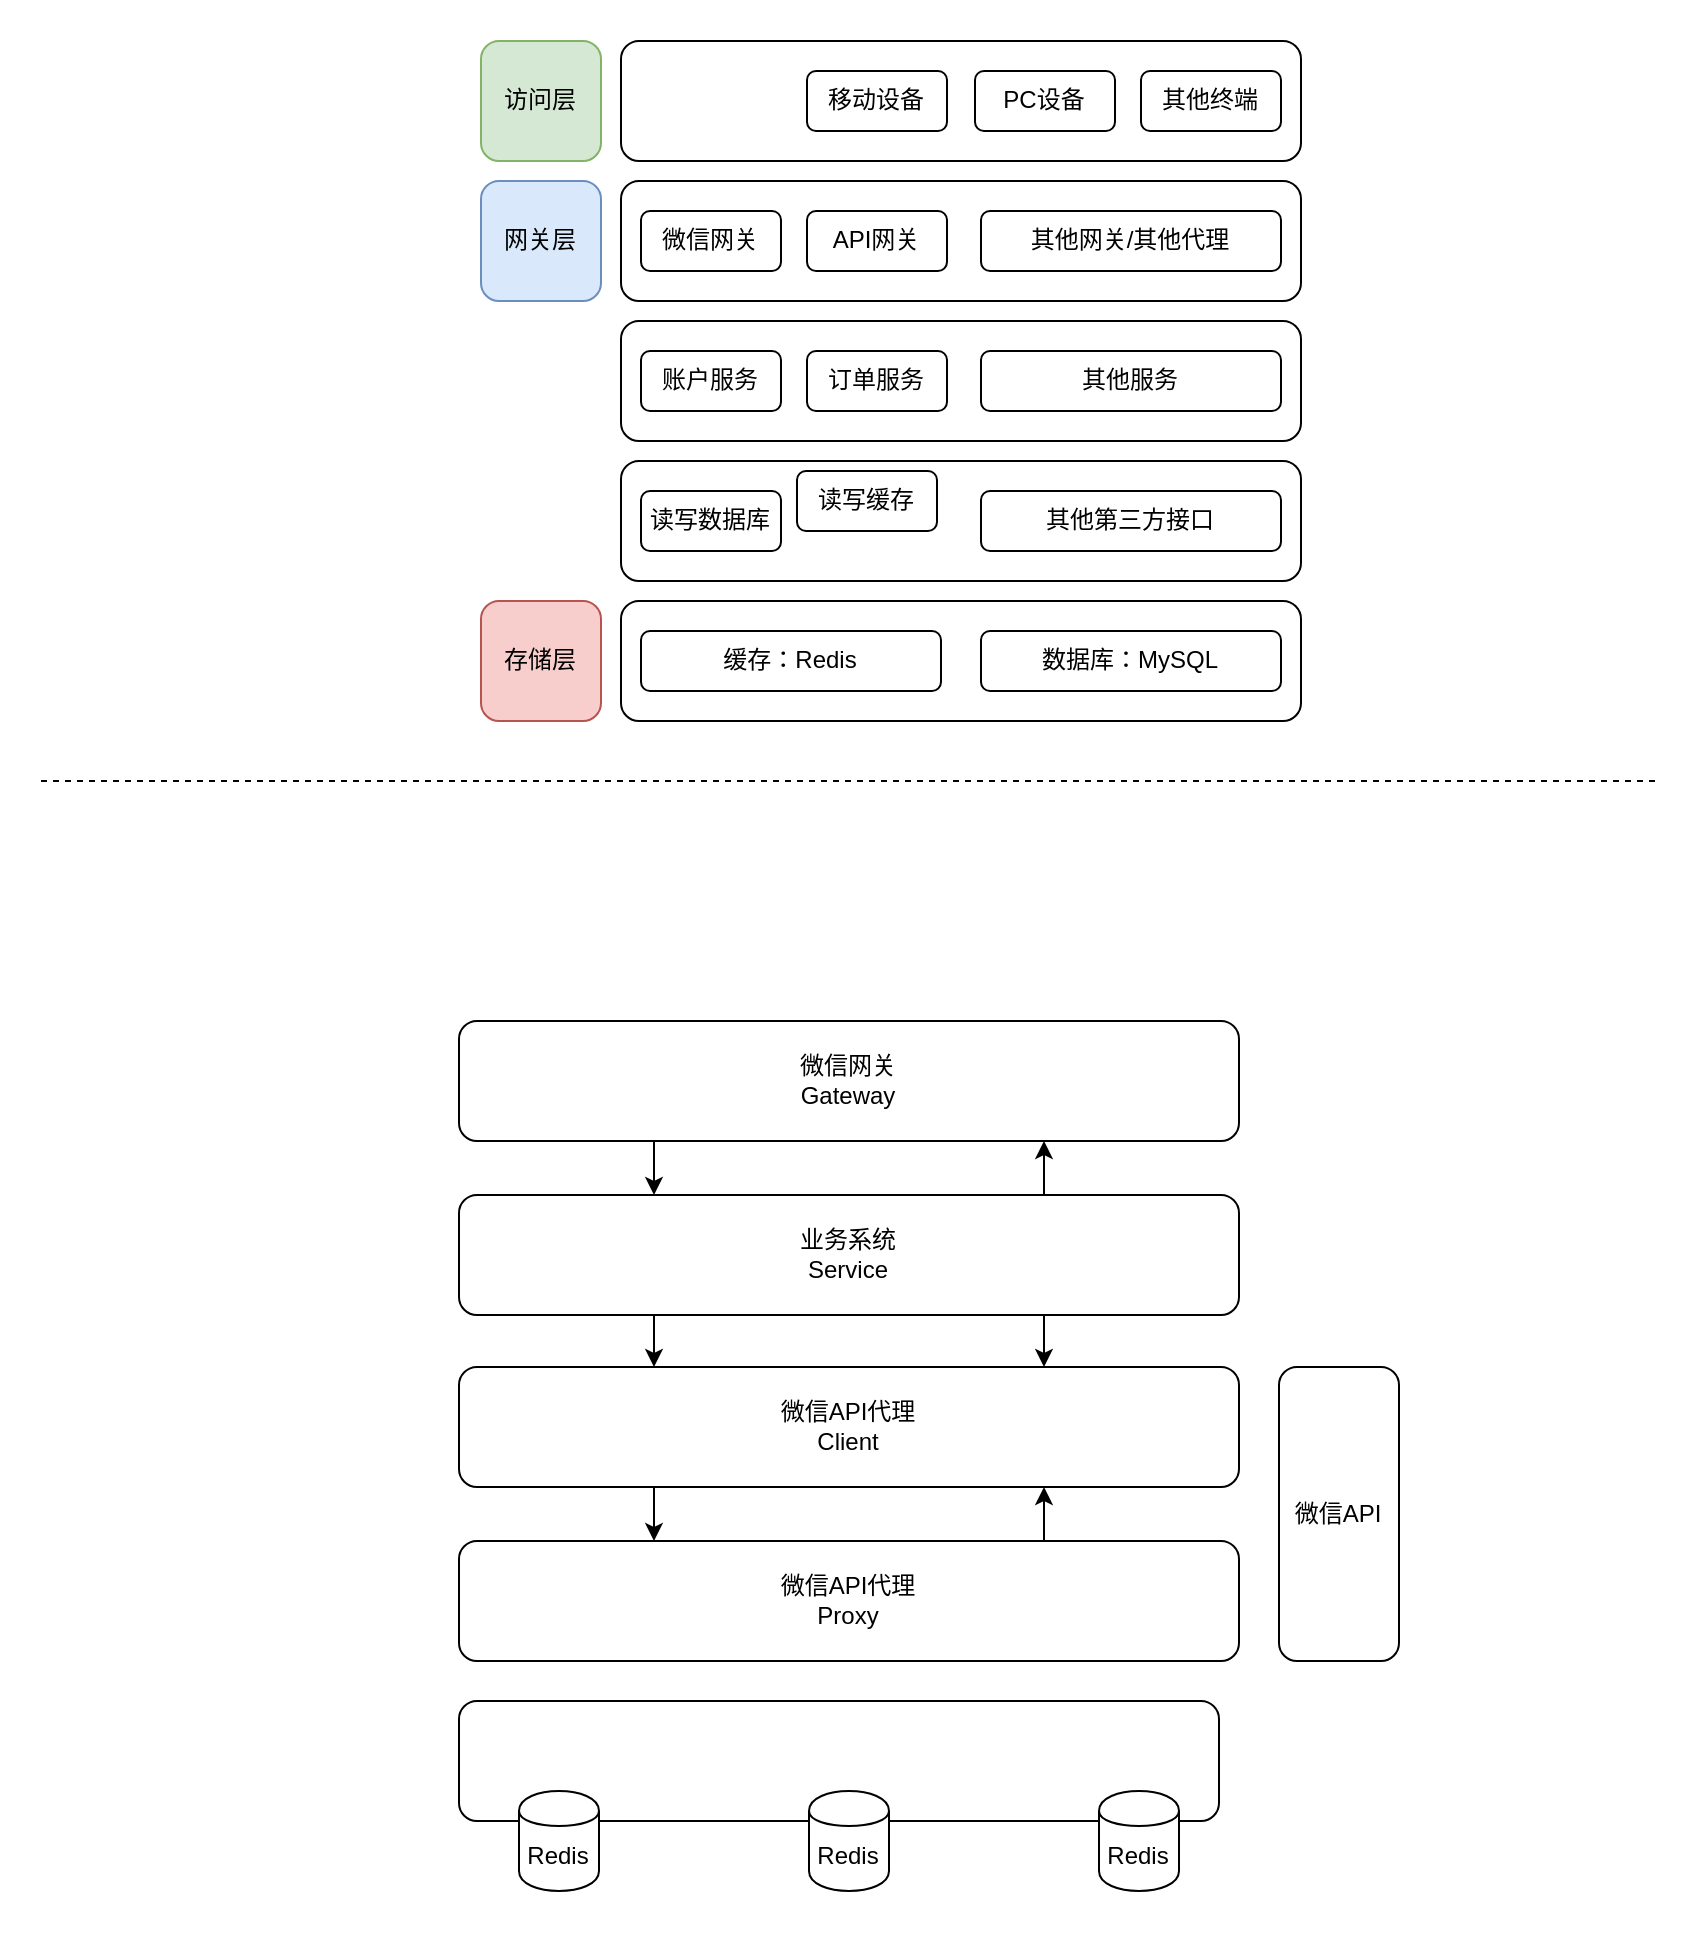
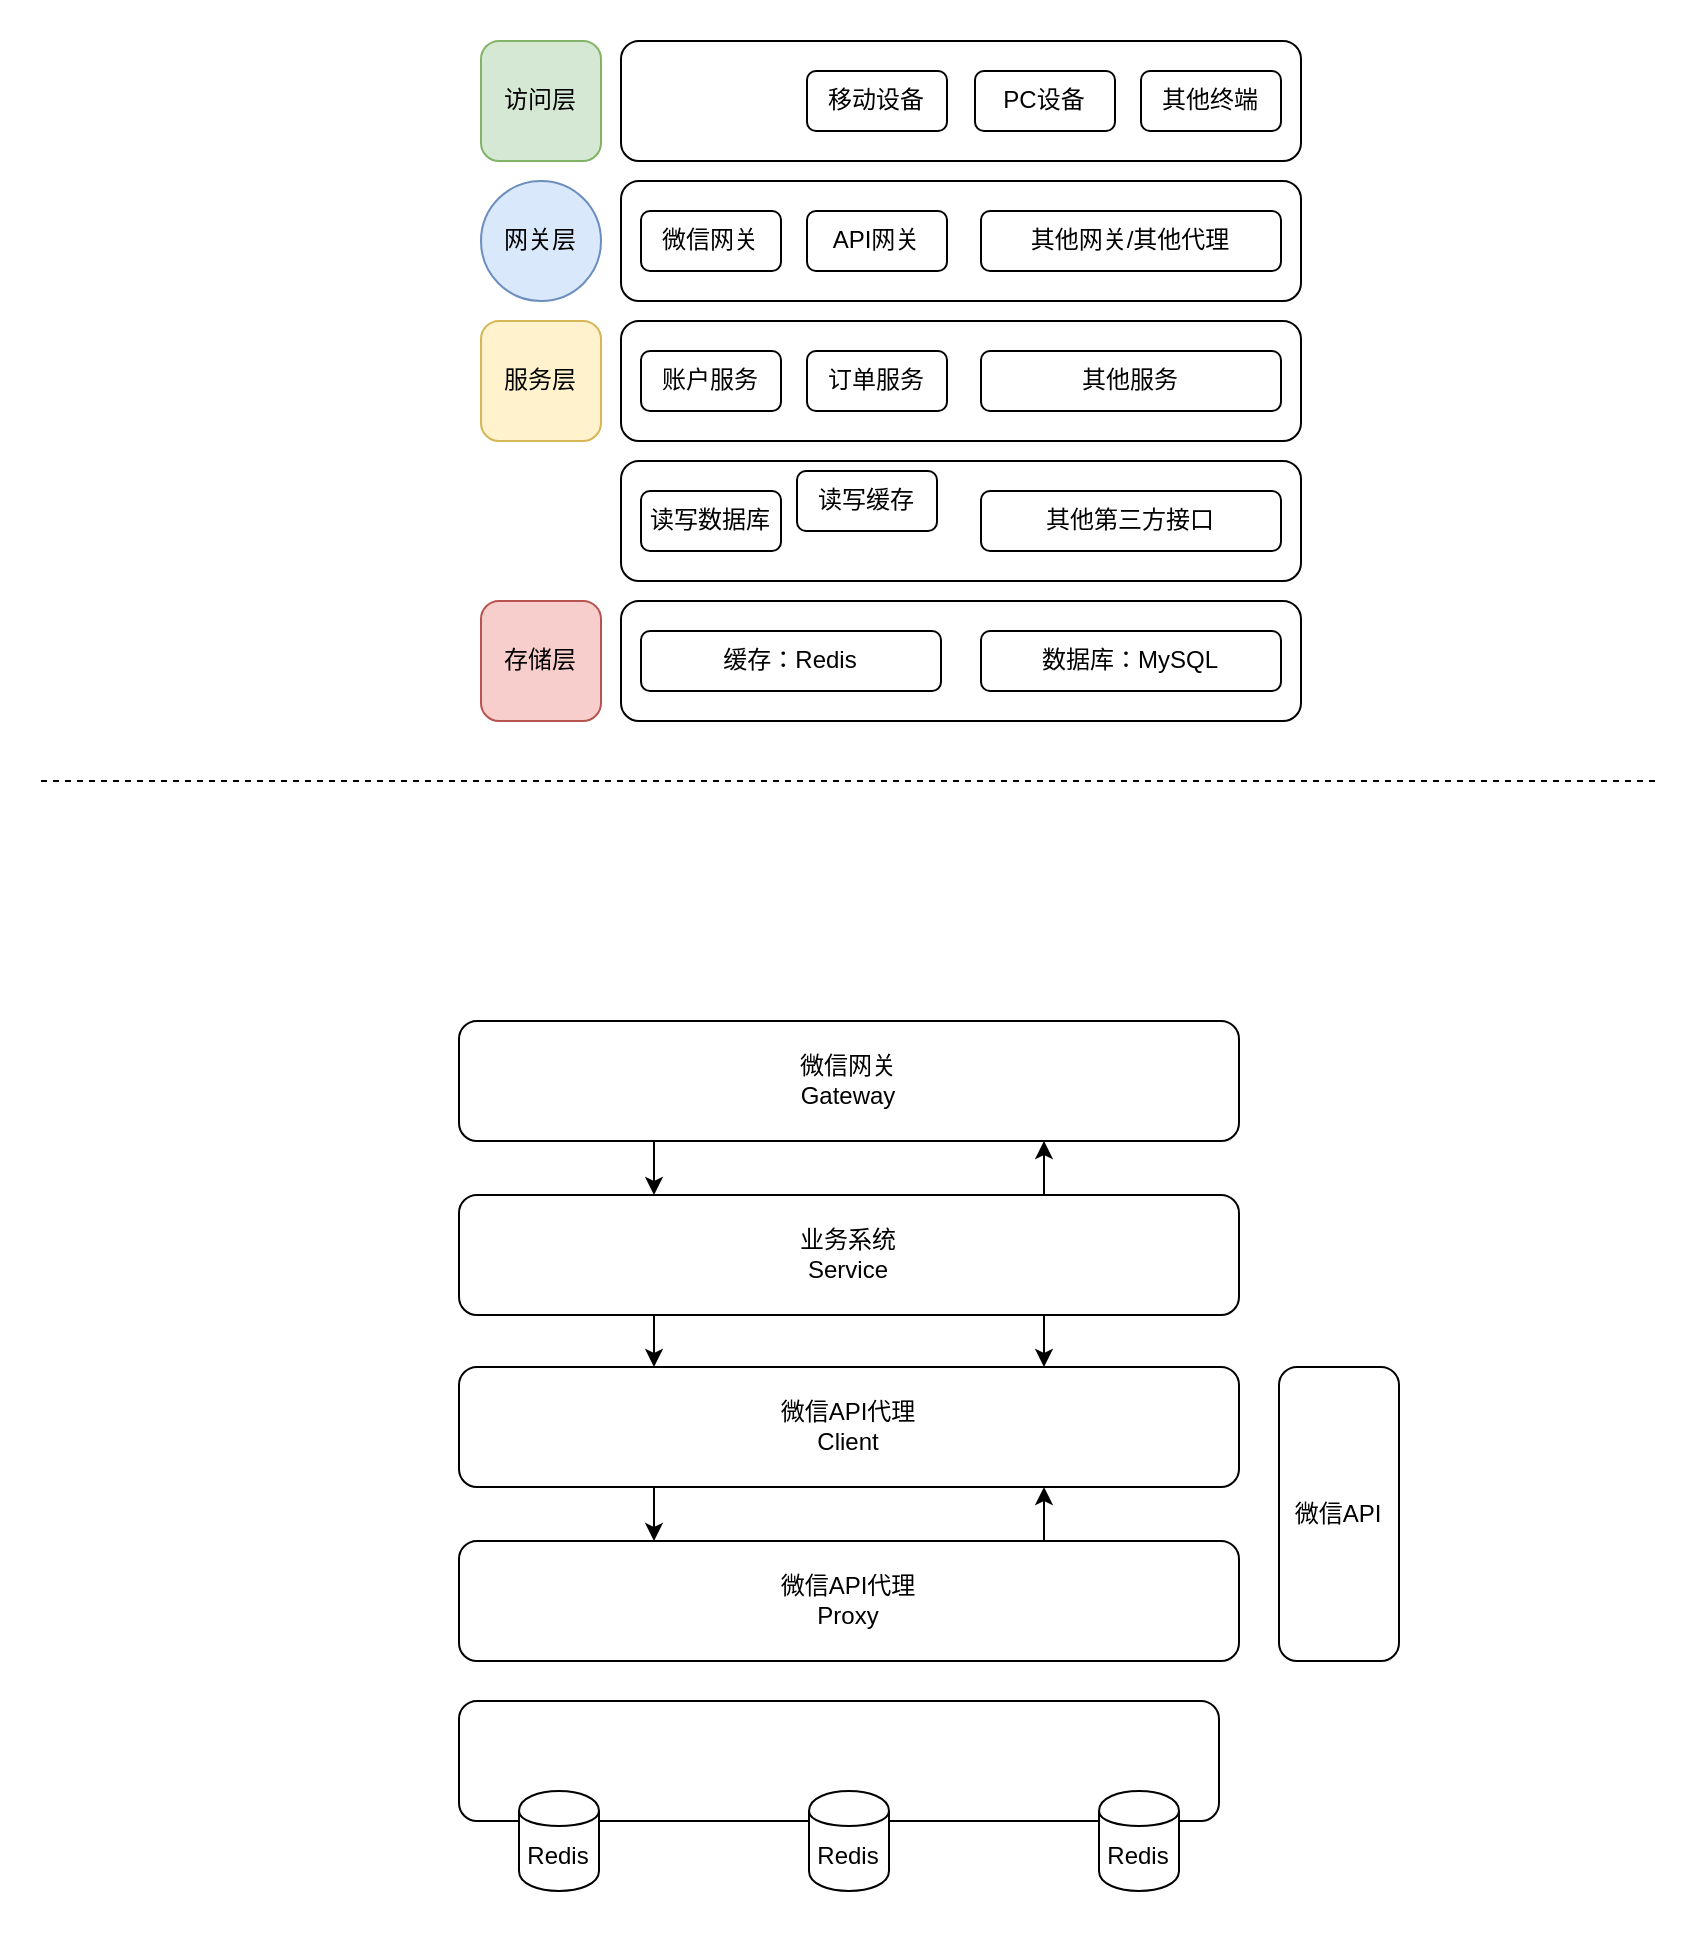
(541, 241) -> (541, 241)
none -> (541, 381)
